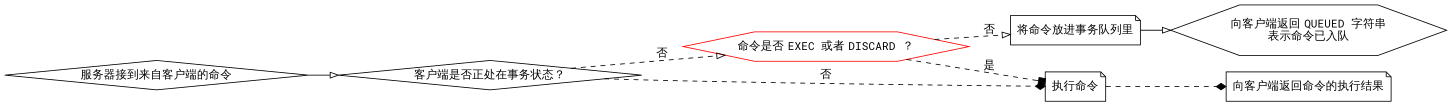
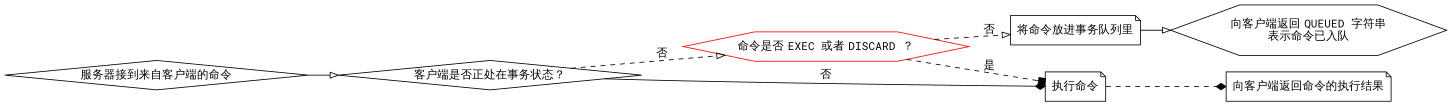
(820, 83) -> (820, 83)
